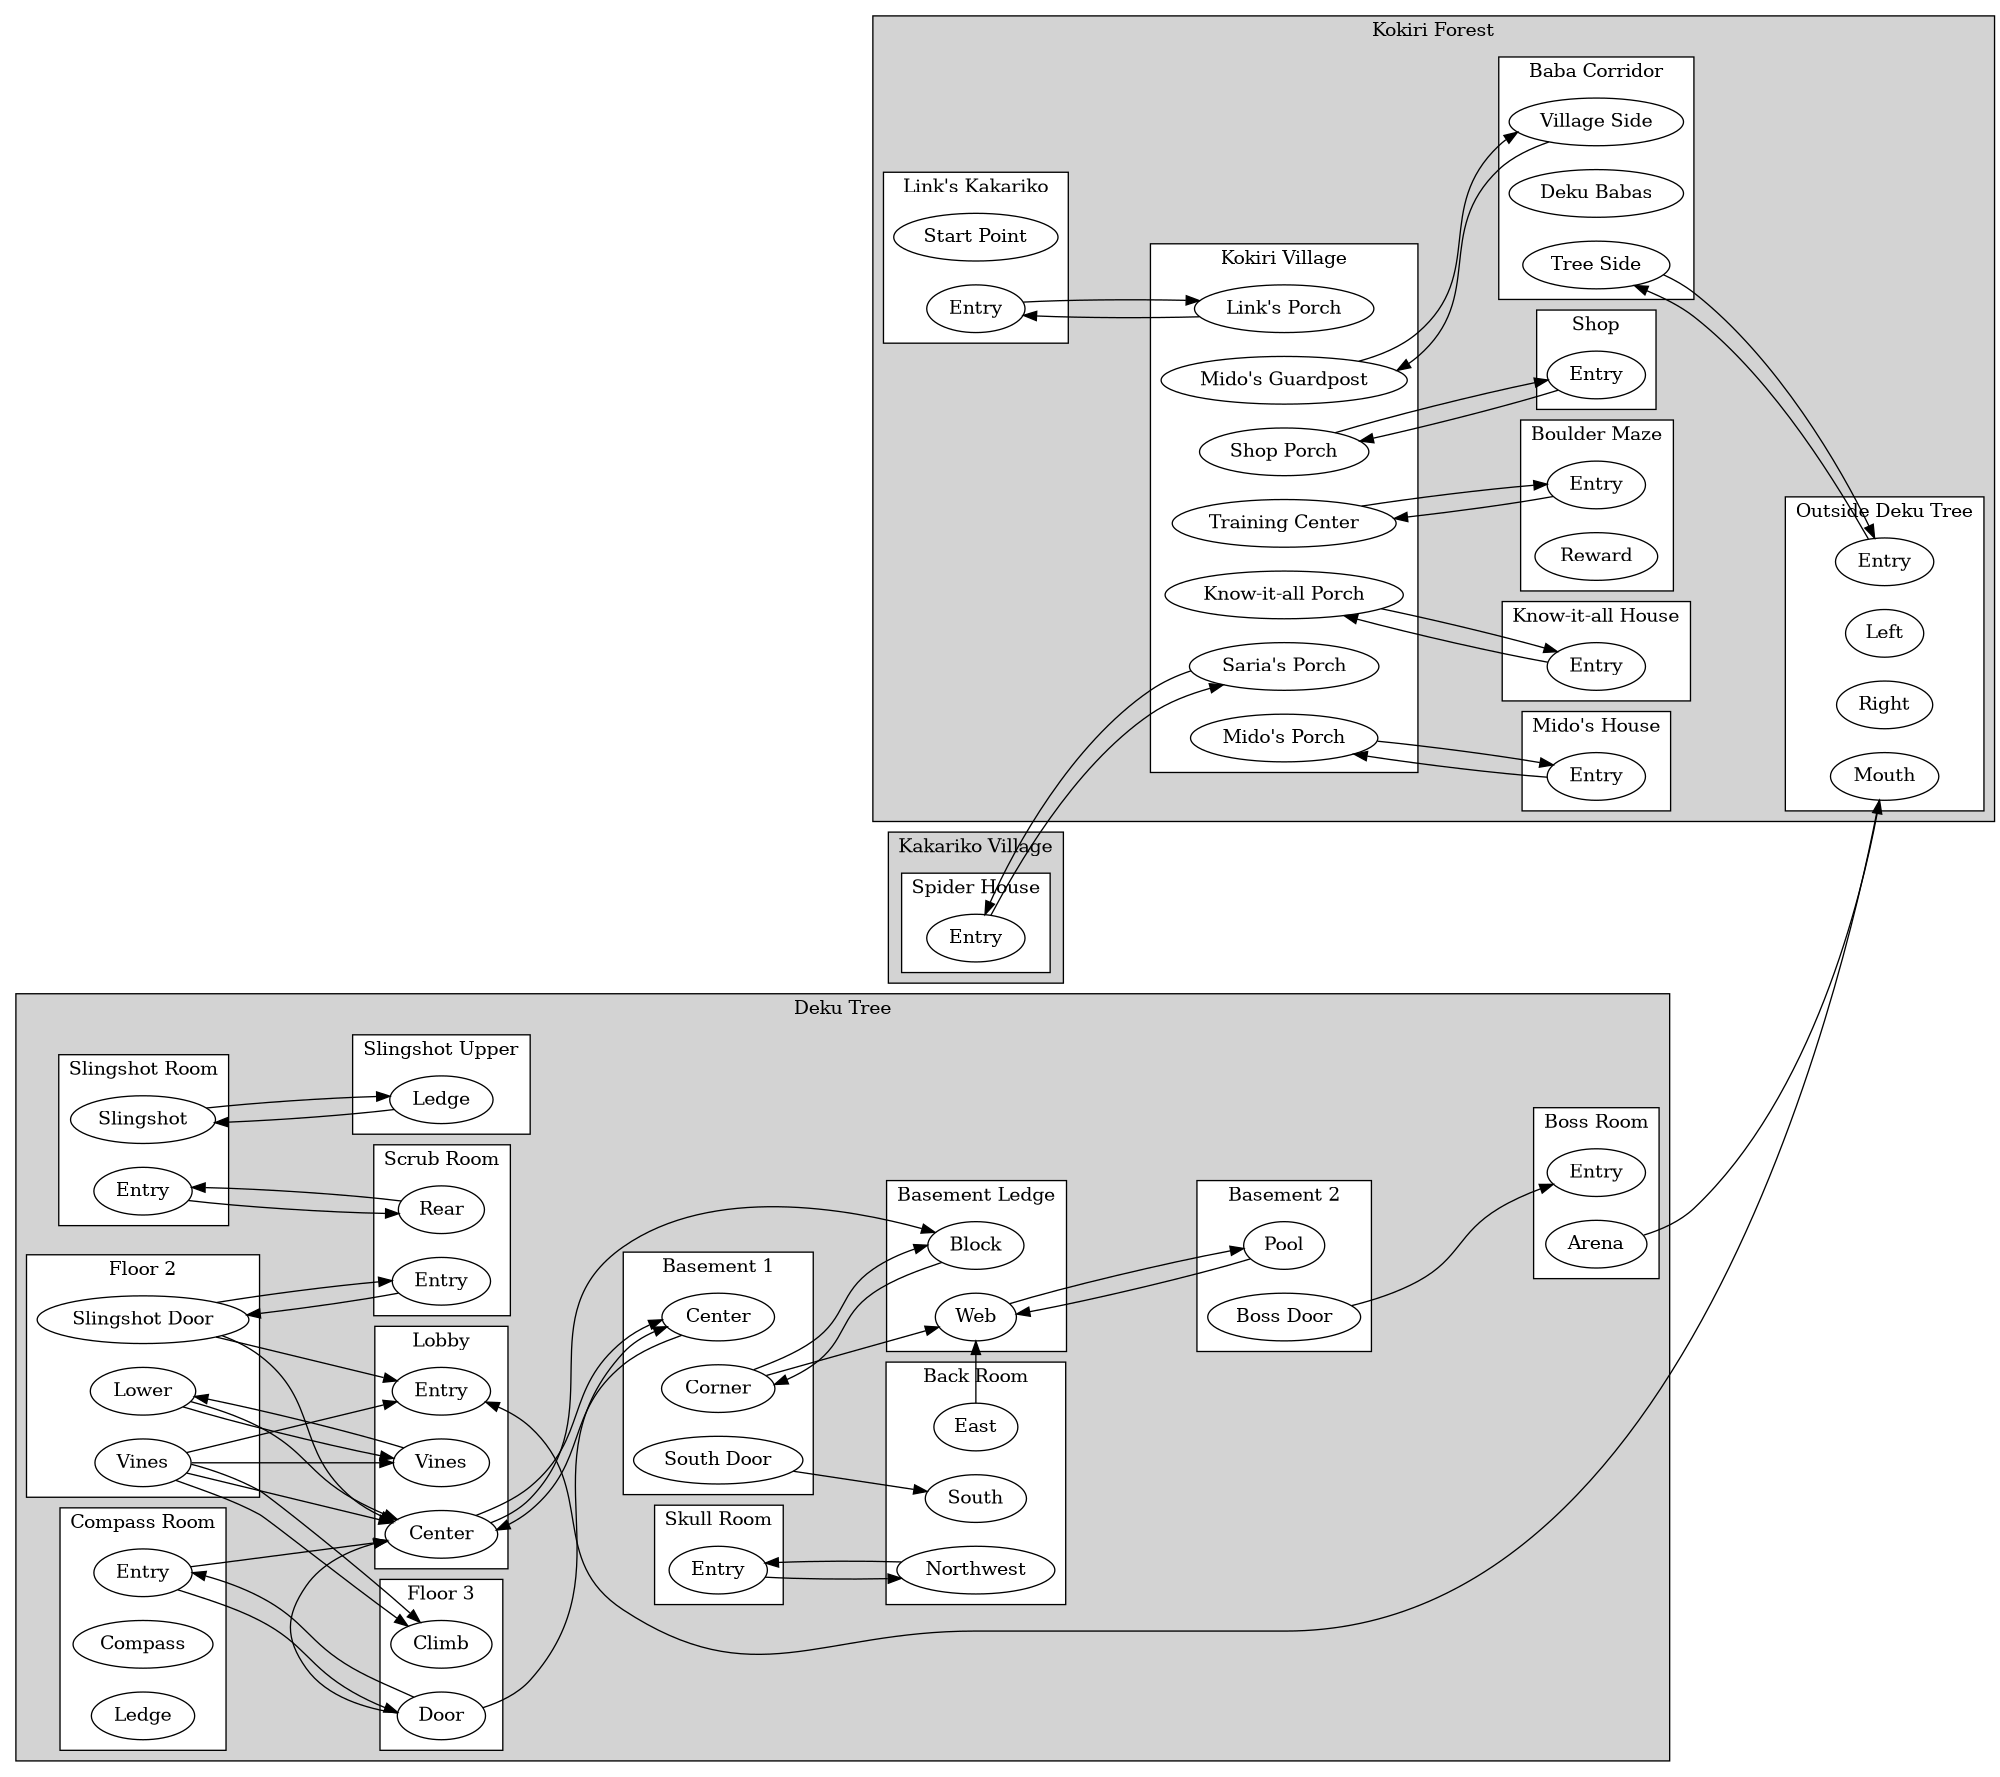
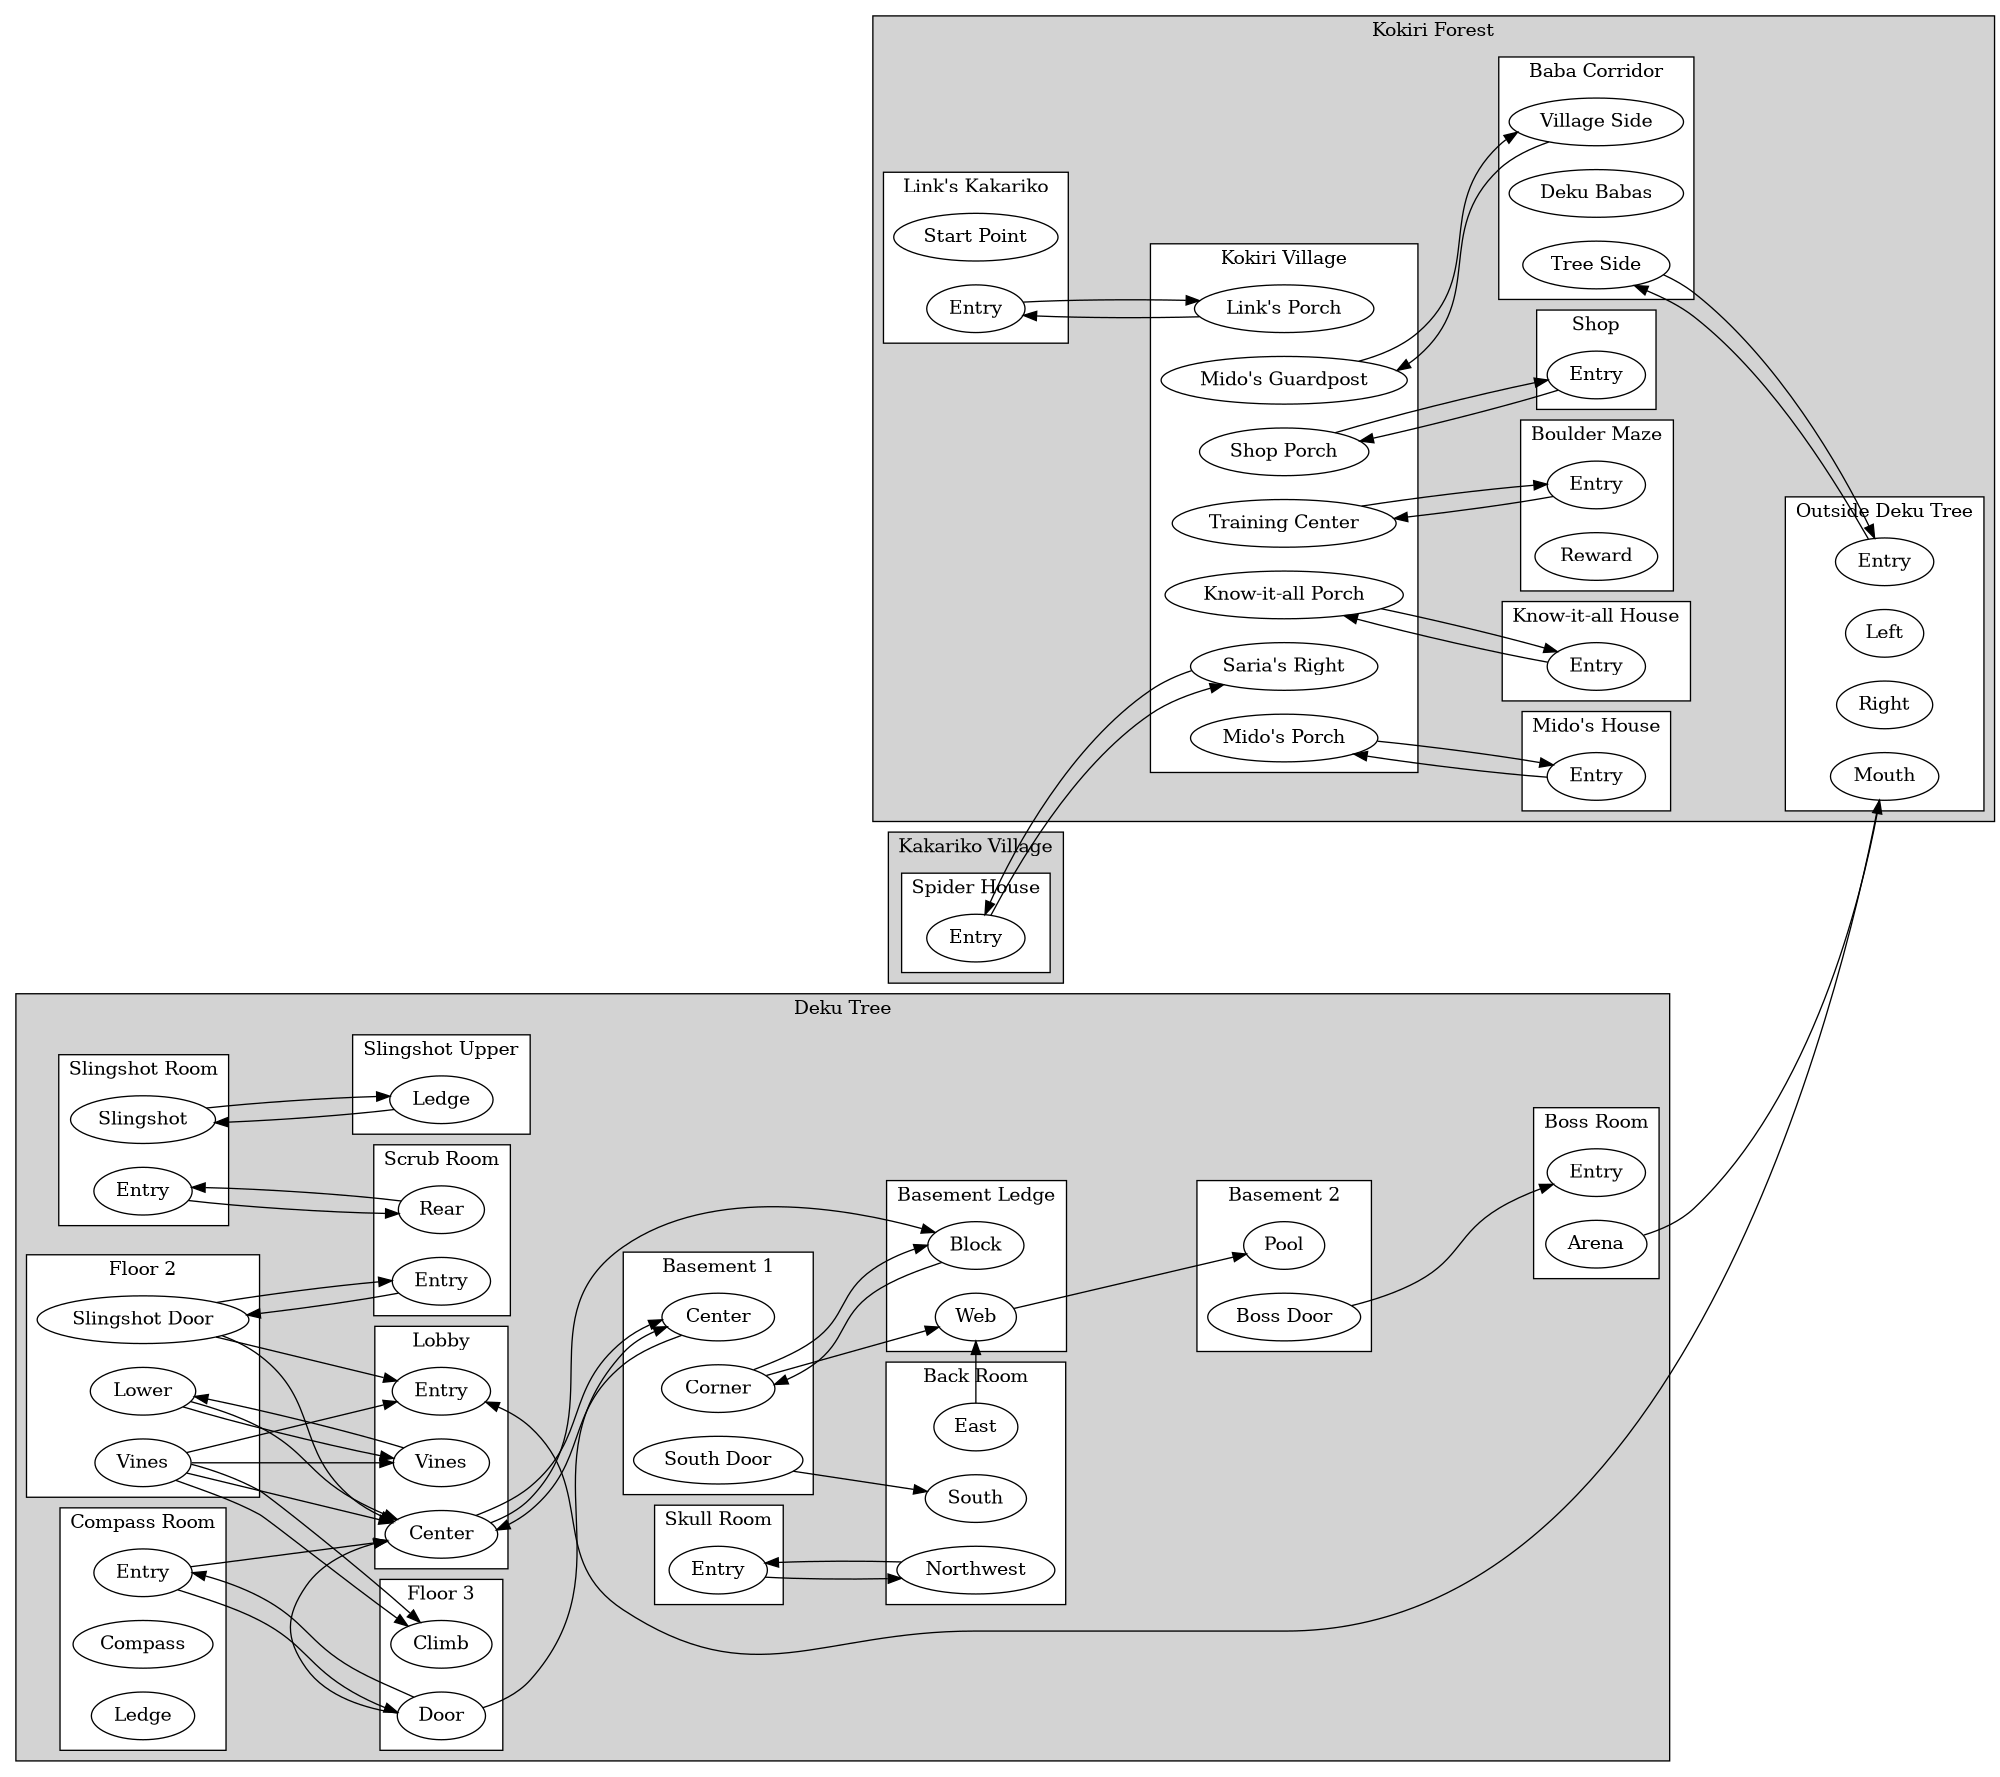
(1284, 666) -> (1284, 666)
(1141, 1288) -> none
